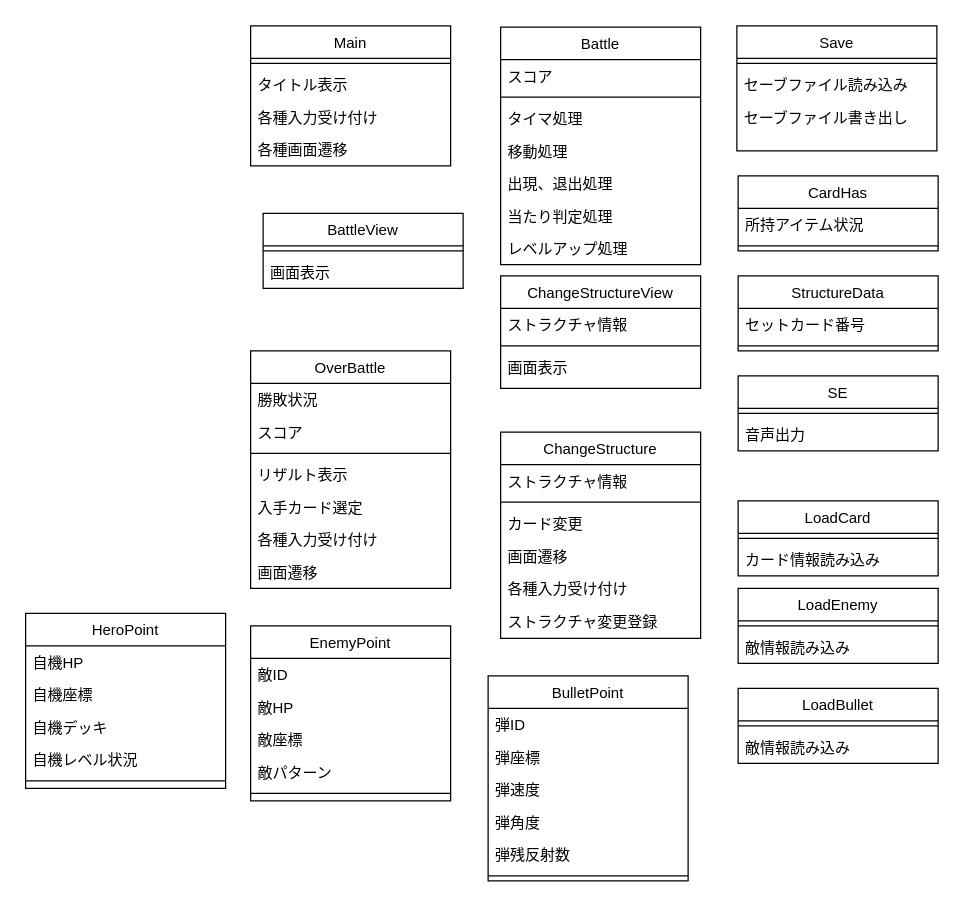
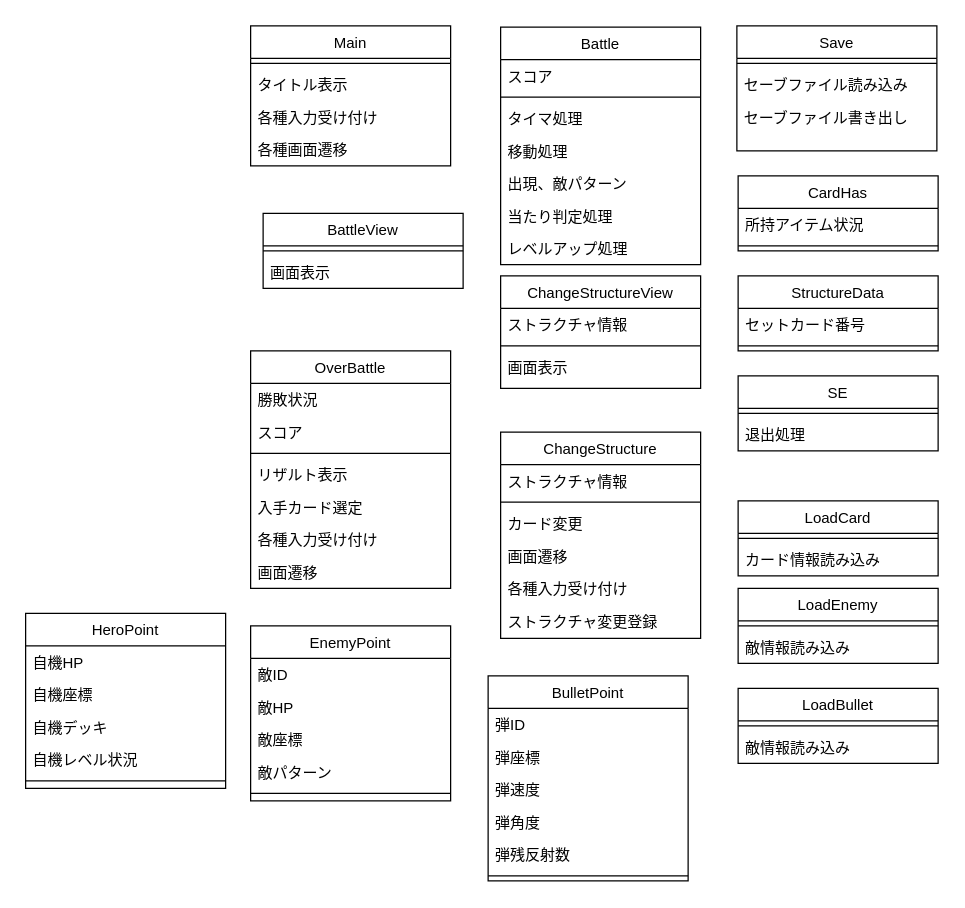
(560, 184) -> (568, 184)
(775, 435) -> (775, 435)
